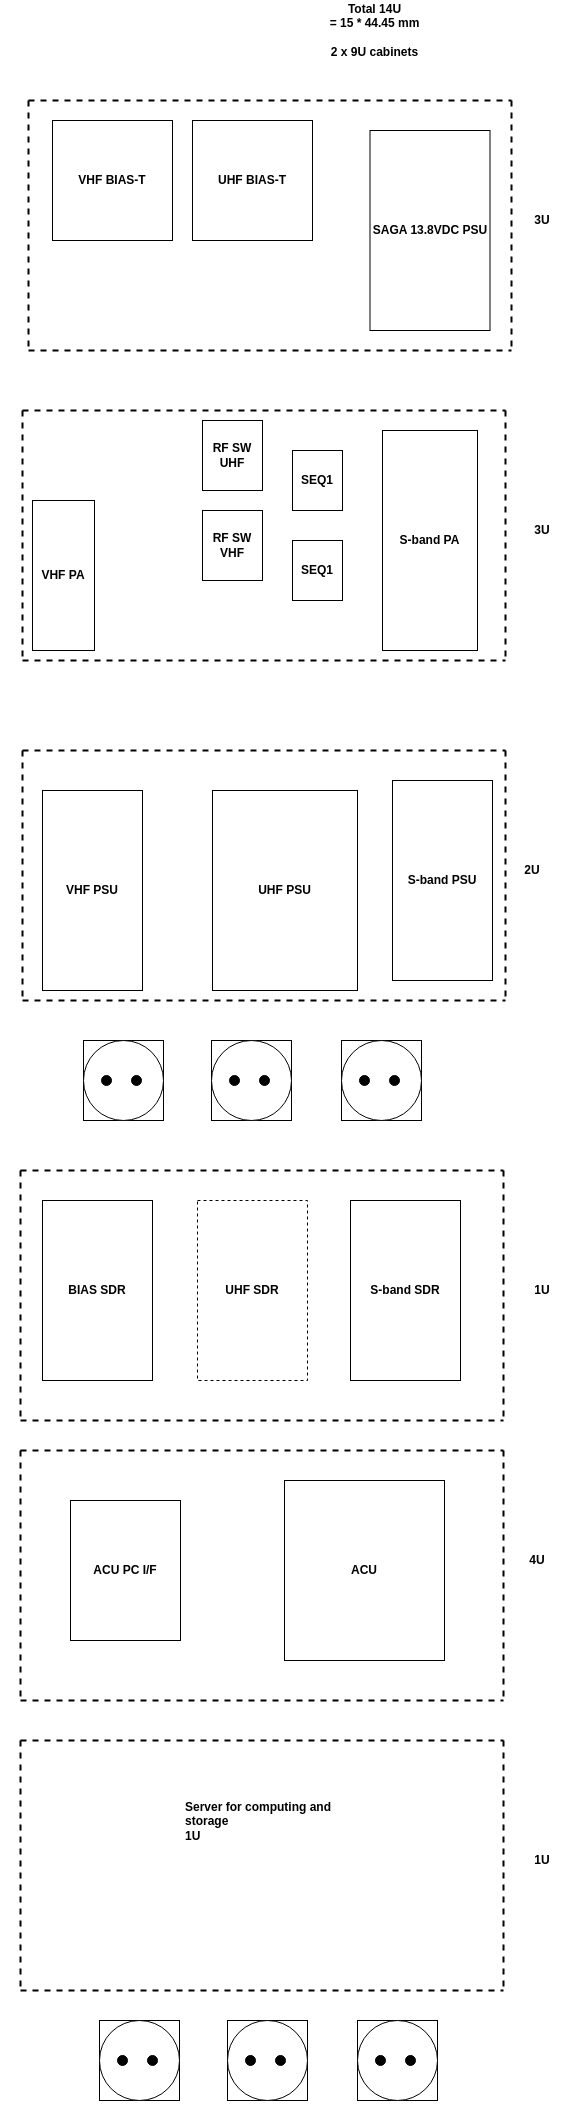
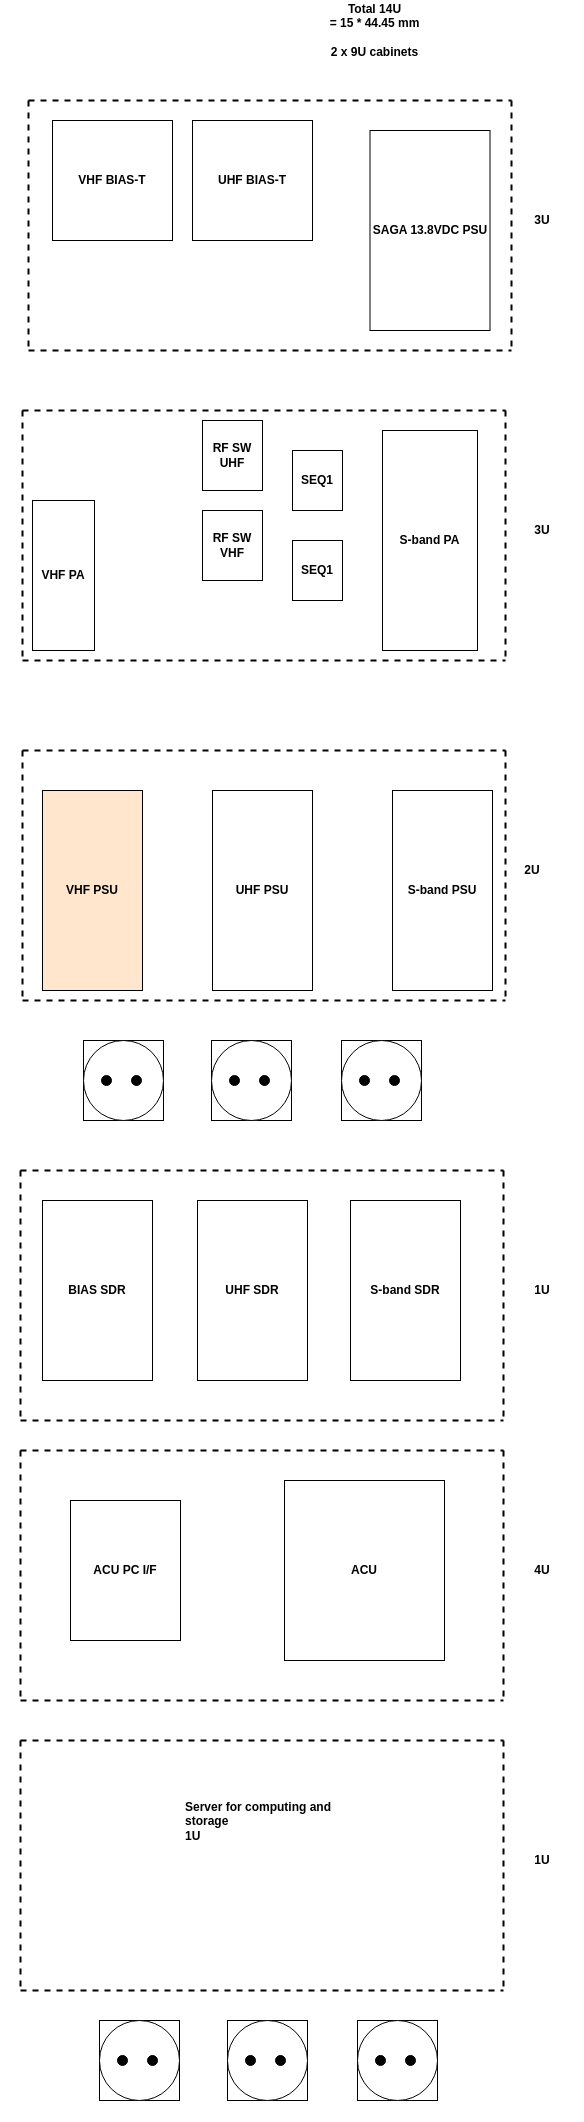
(443, 881) -> (443, 891)
(93, 891) -> (93, 891)
(285, 891) -> (263, 891)
(253, 1291) -> (253, 1291)
(538, 1561) -> (543, 1571)
